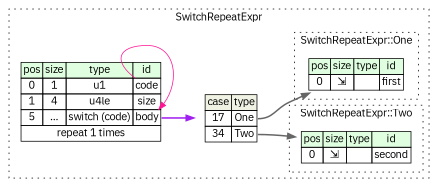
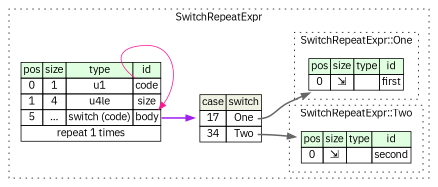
(244, 102) -> (244, 102)
